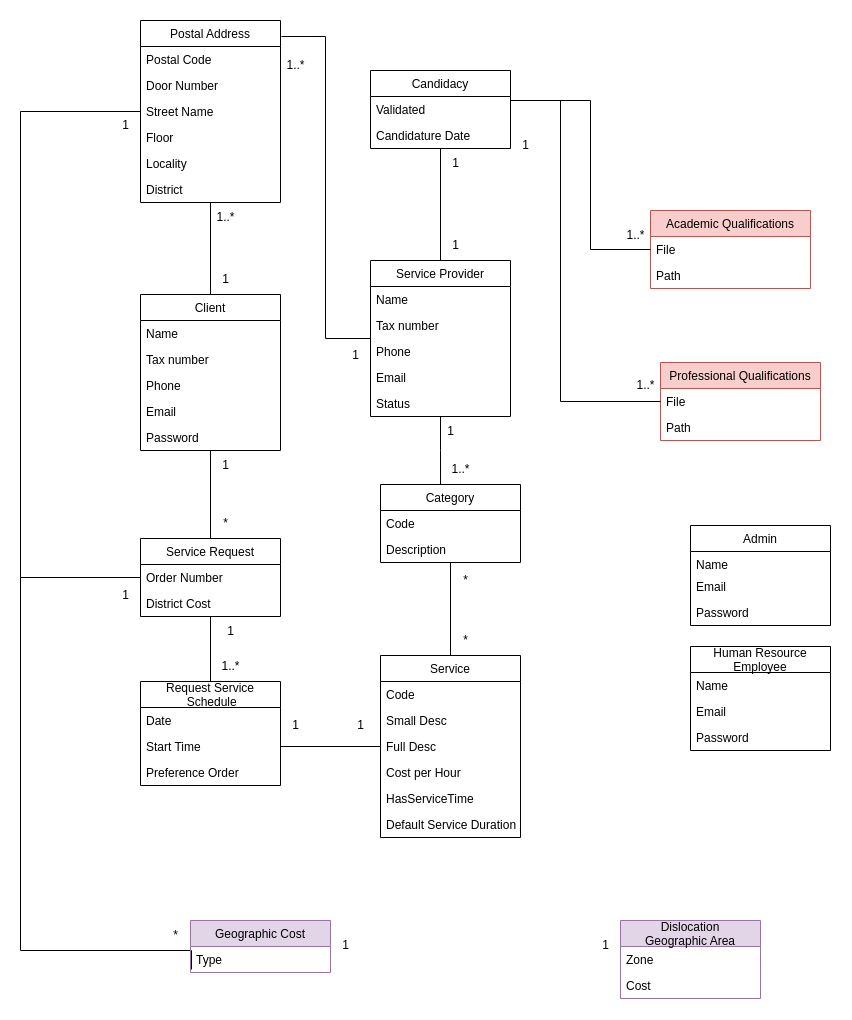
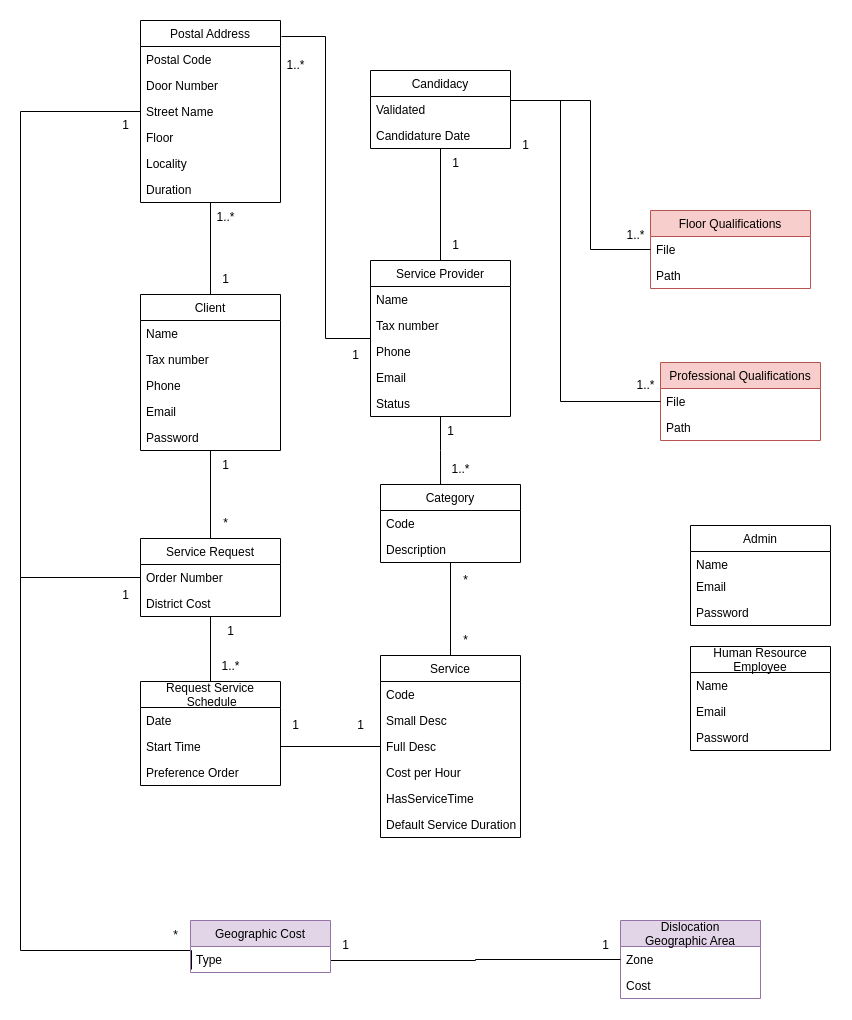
(170, 190) -> (171, 190)
(730, 224) -> (730, 224)
none -> (476, 961)
